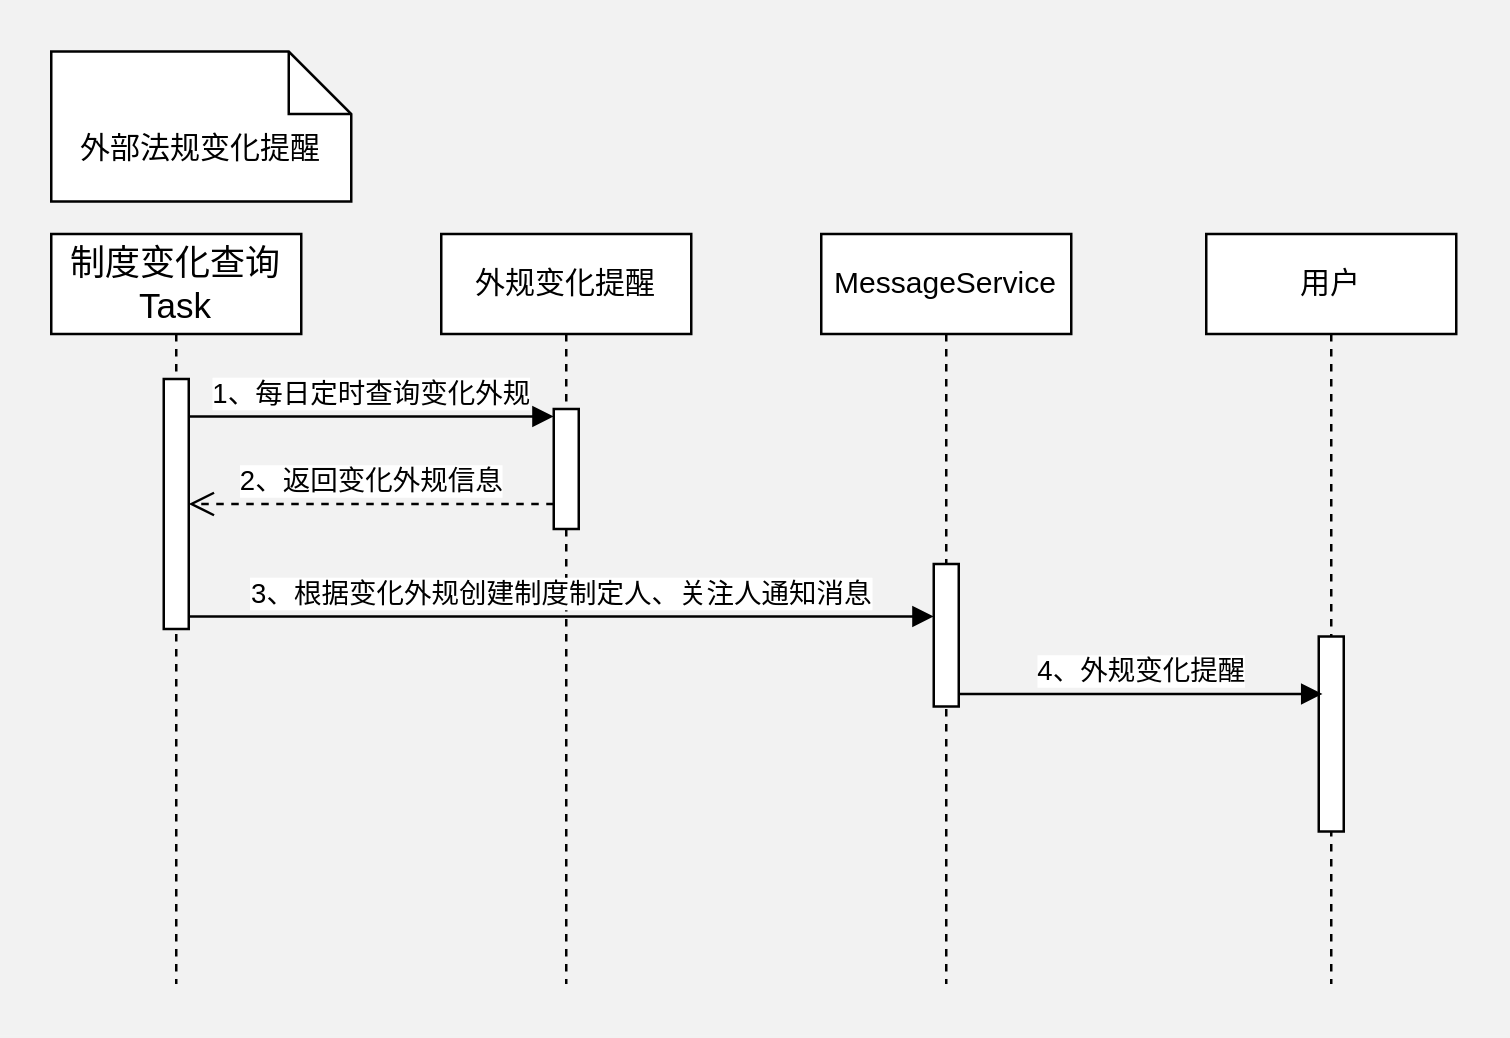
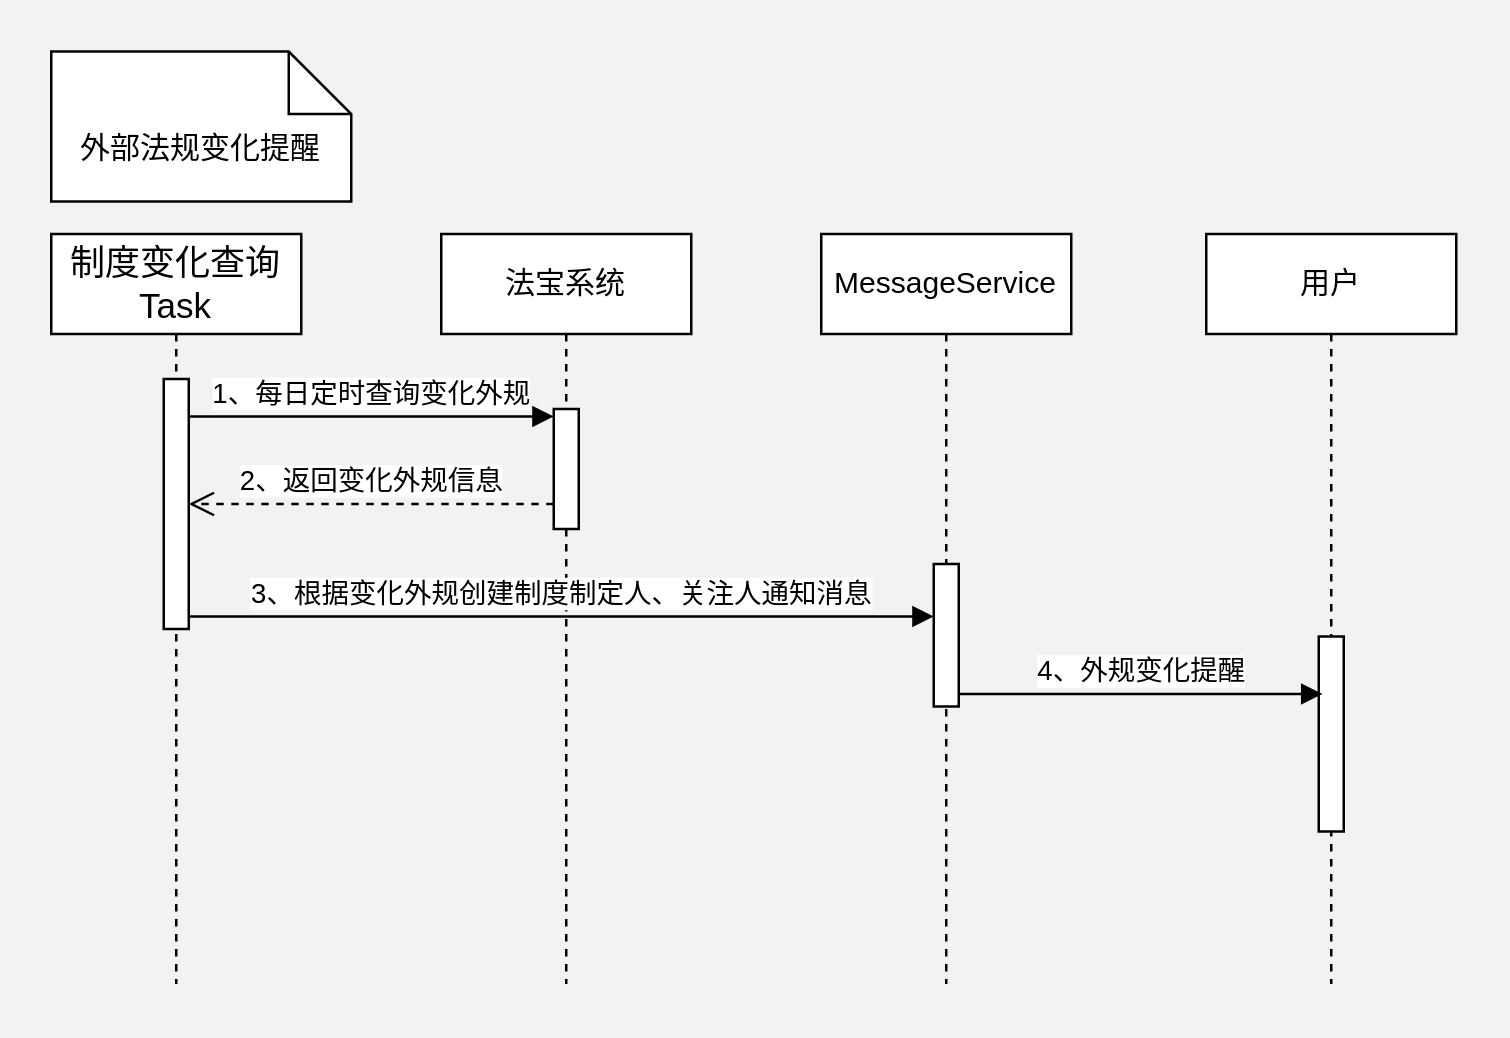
(566, 284) -> (566, 284)
